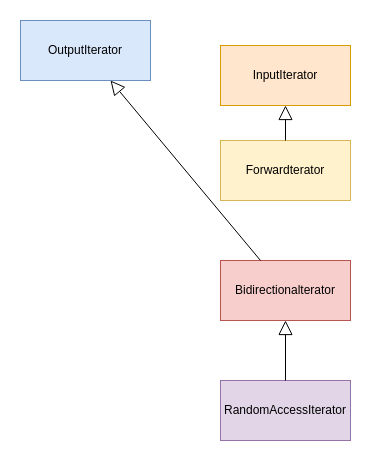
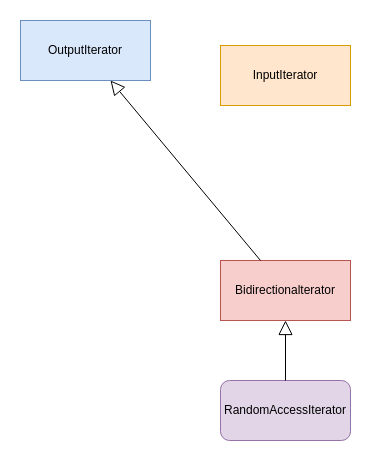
(286, 130) -> none
(286, 171) -> none
(286, 411) -> (286, 411)
